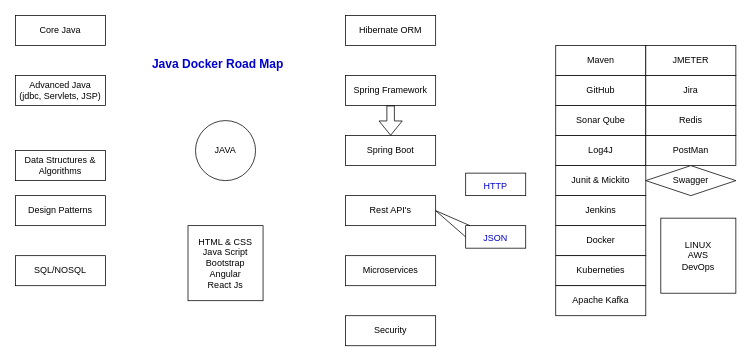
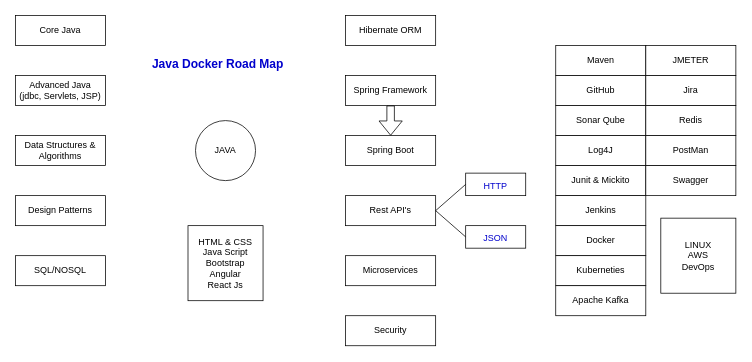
(60, 165) -> (60, 150)
(690, 180) -> (690, 180)
(455, 219) -> (451, 197)
